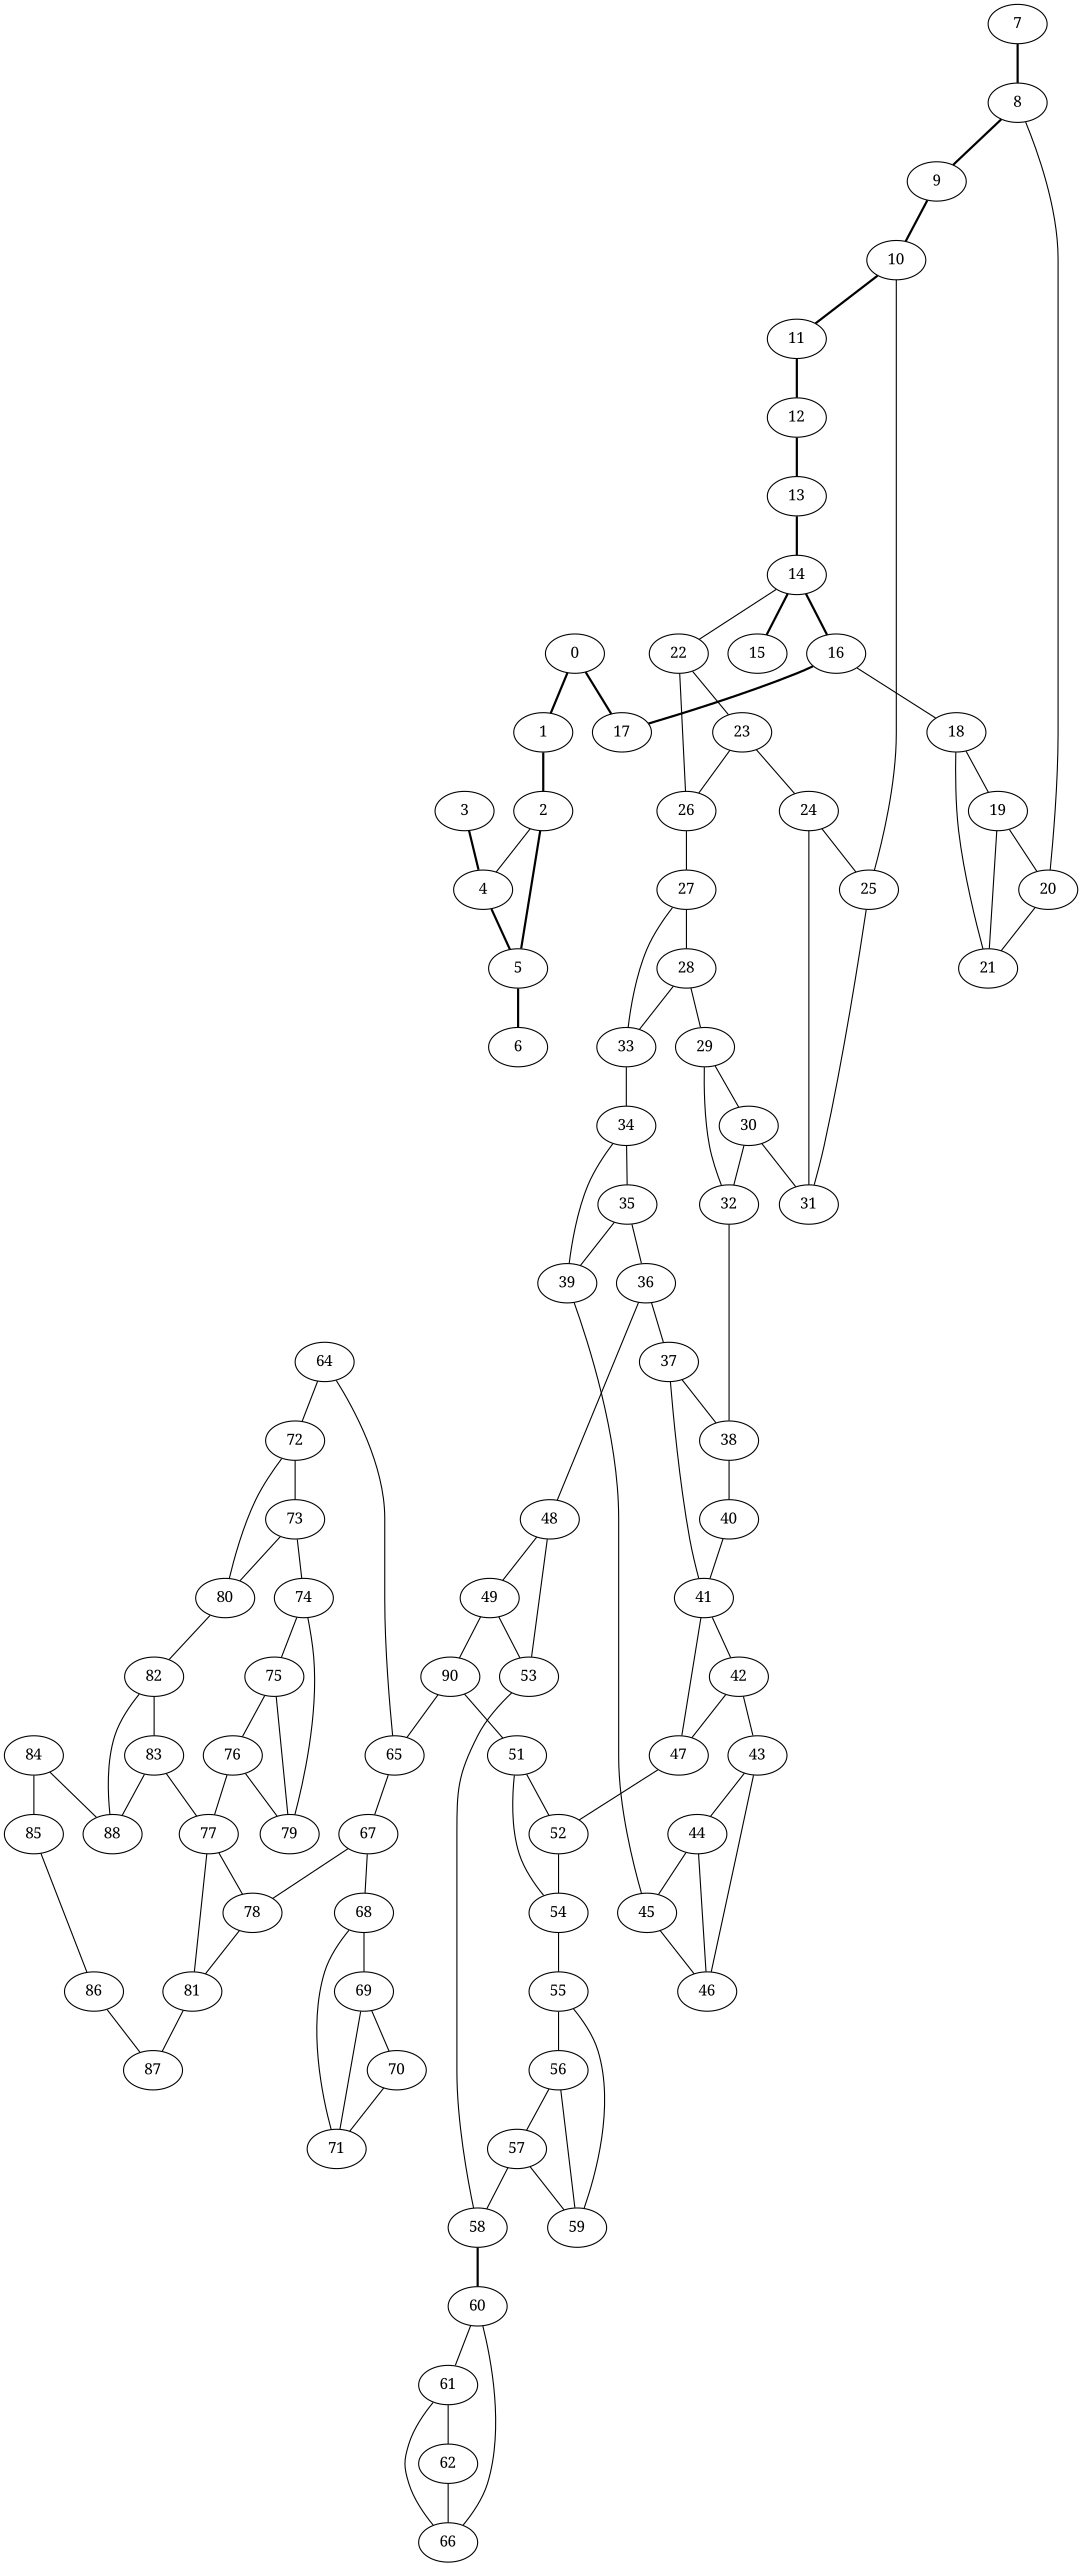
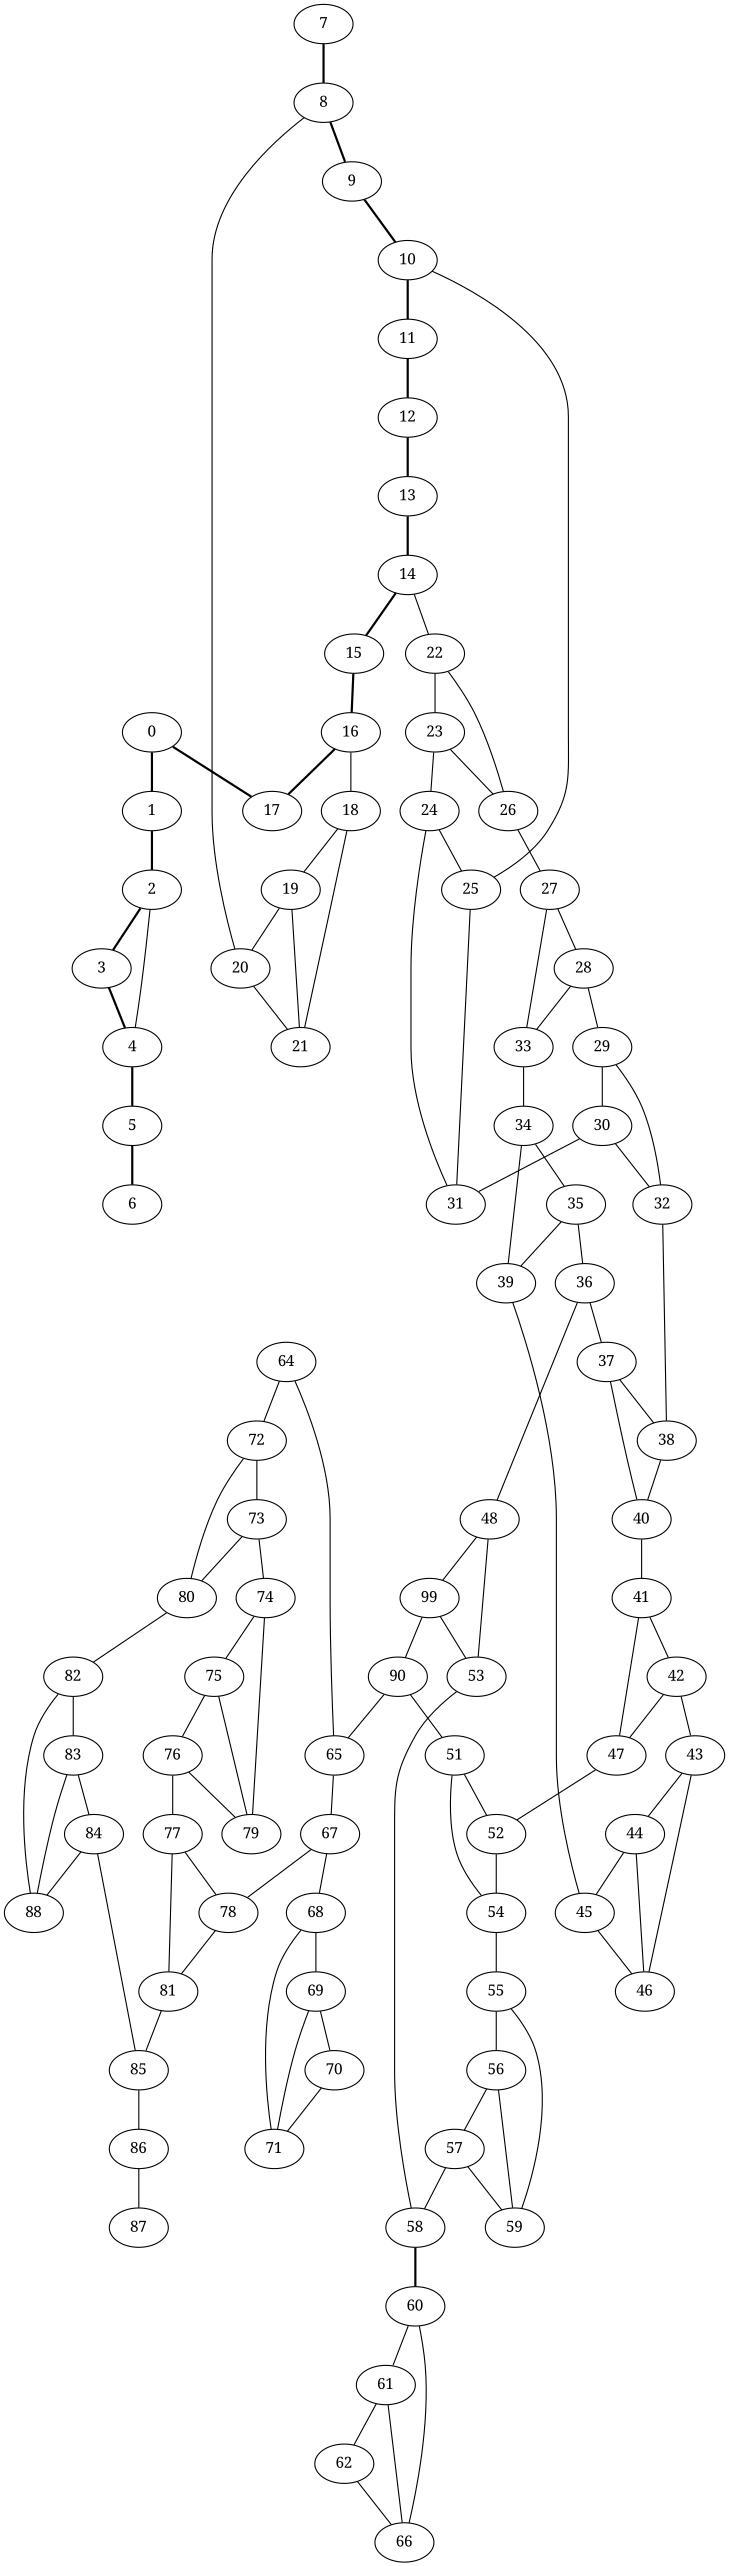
(817, 614) -> (353, 693)
(531, 890) -> (127, 929)
(681, 1481) -> (623, 1441)
(490, 1598) -> (430, 1598)
(181, 1795) -> (84, 1795)
(173, 2031) -> (154, 2031)
